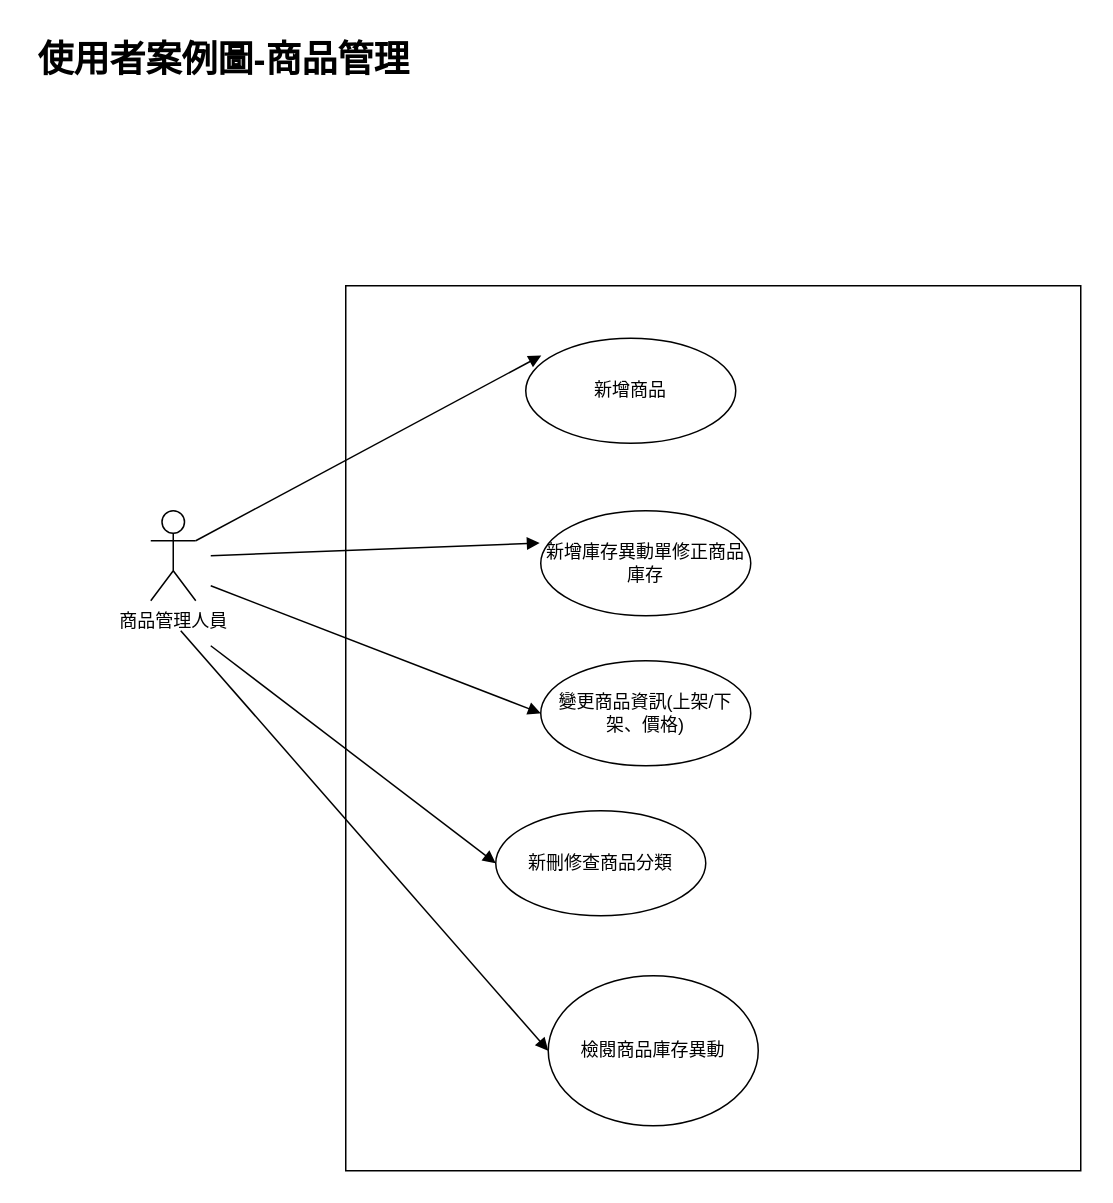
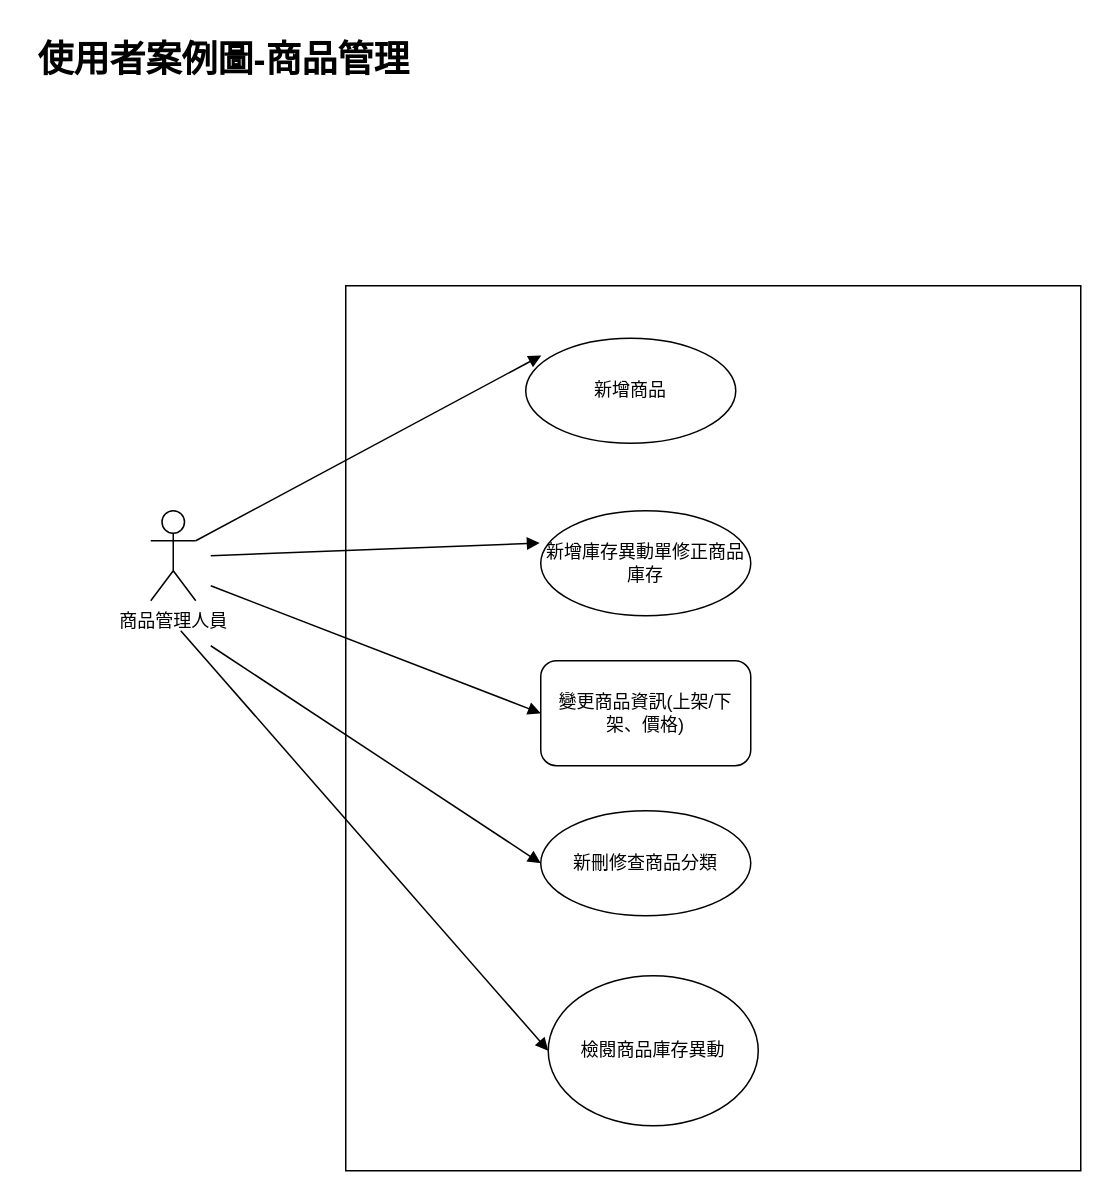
(646, 713) -> (646, 713)
(601, 863) -> (646, 863)
